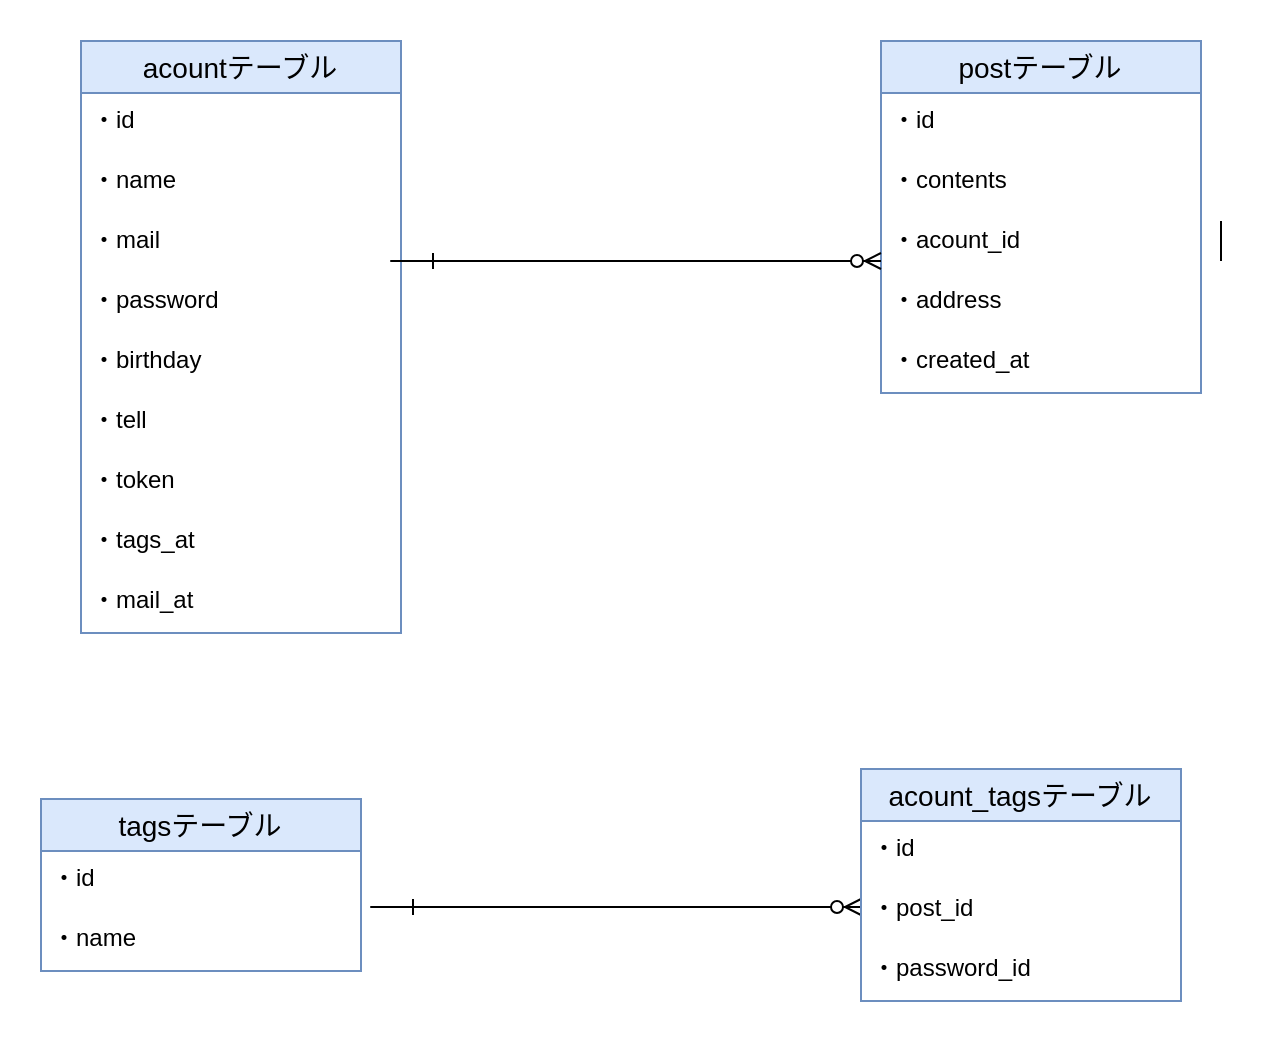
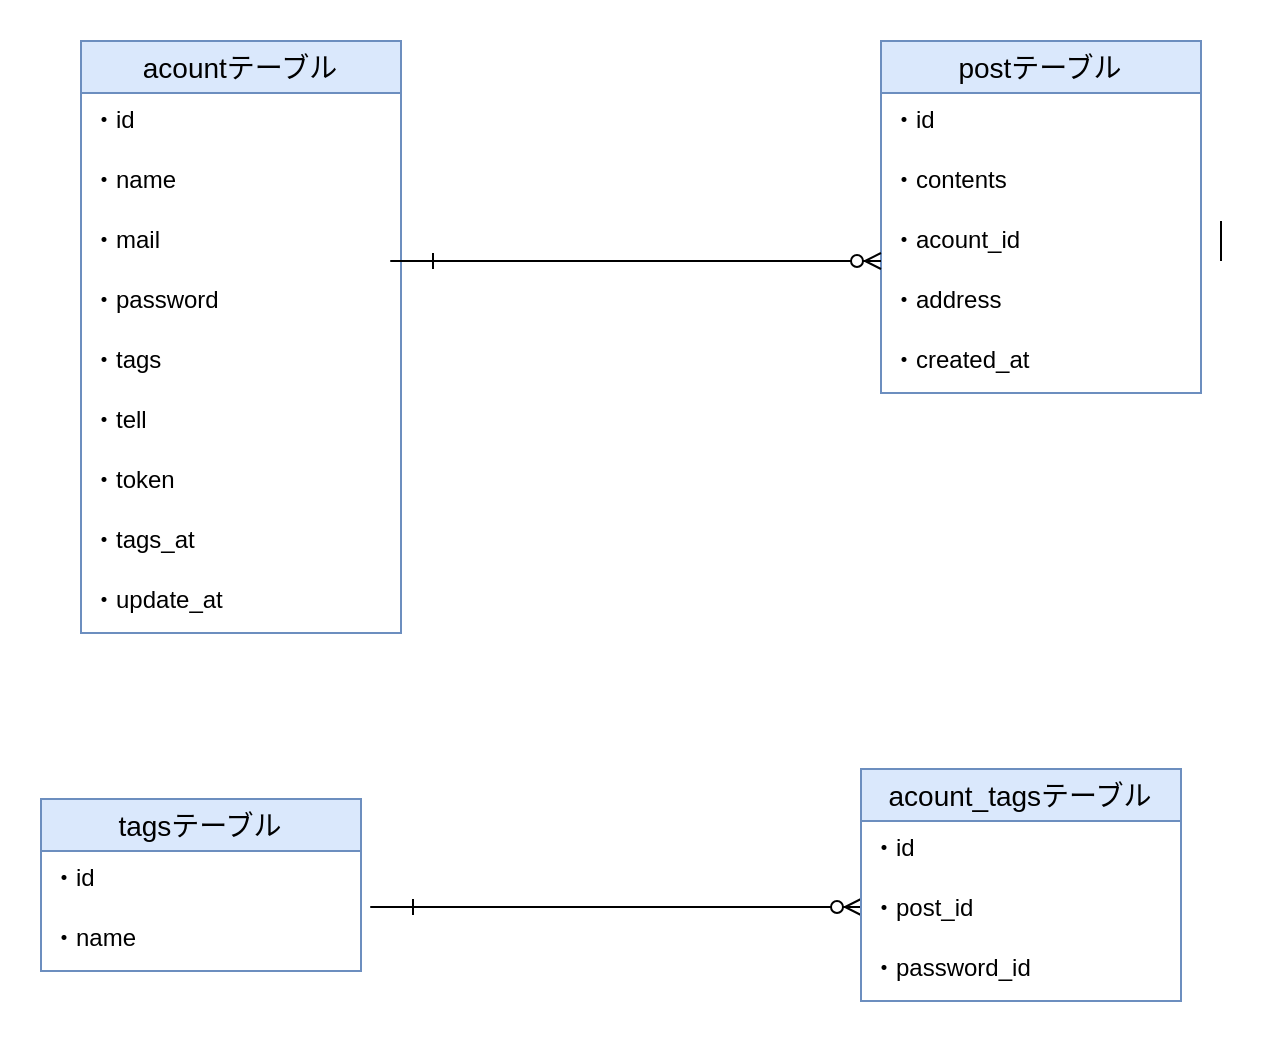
(155, 360) -> (131, 360)
(145, 600) -> (164, 600)
